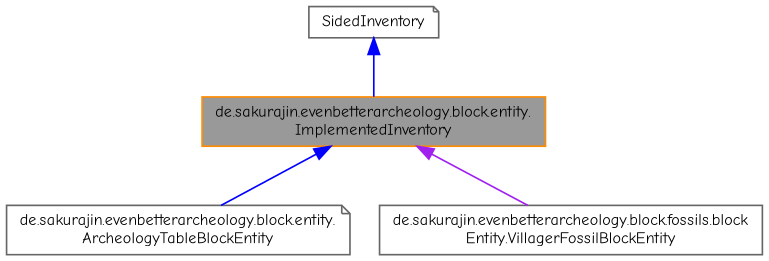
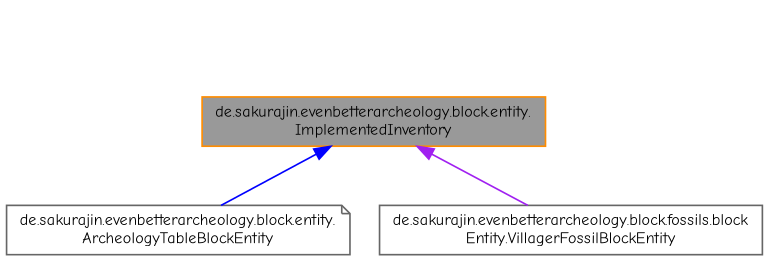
(374, 22) -> none
